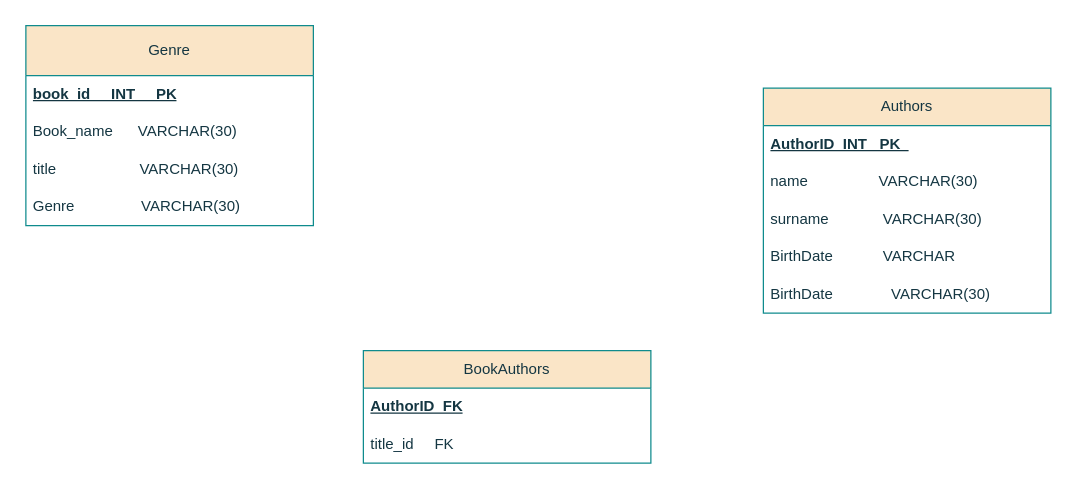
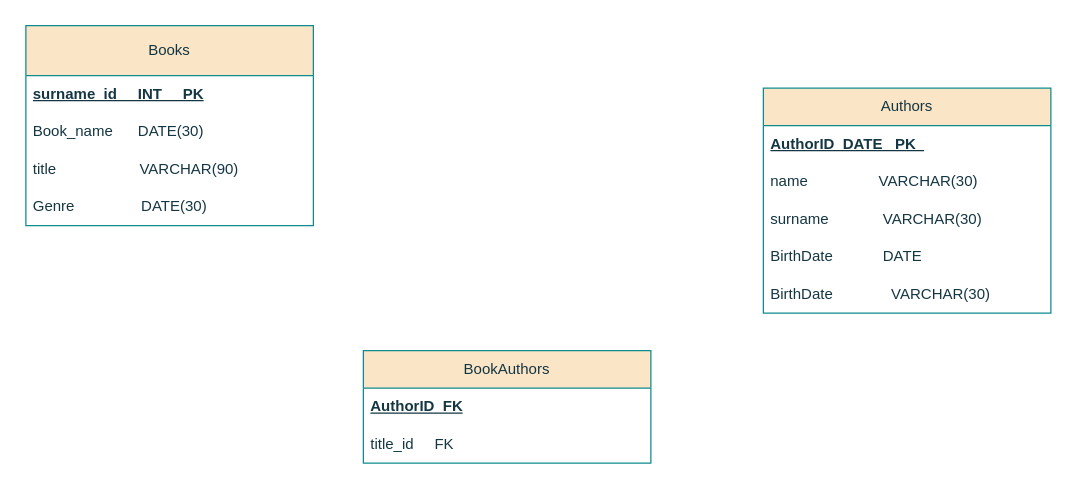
(169, 51) -> (169, 51)
(116, 94) -> (128, 94)
(136, 132) -> (124, 132)
(842, 144) -> (847, 144)
(161, 169) -> (161, 169)
(152, 207) -> (139, 207)
(875, 257) -> (862, 257)
